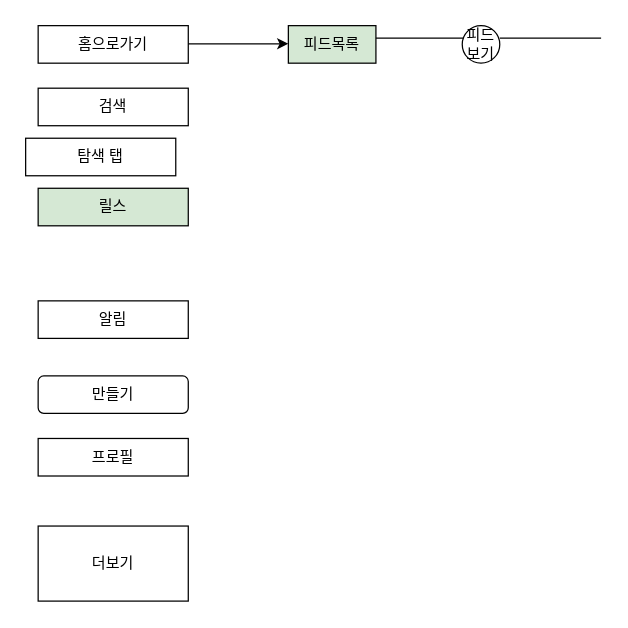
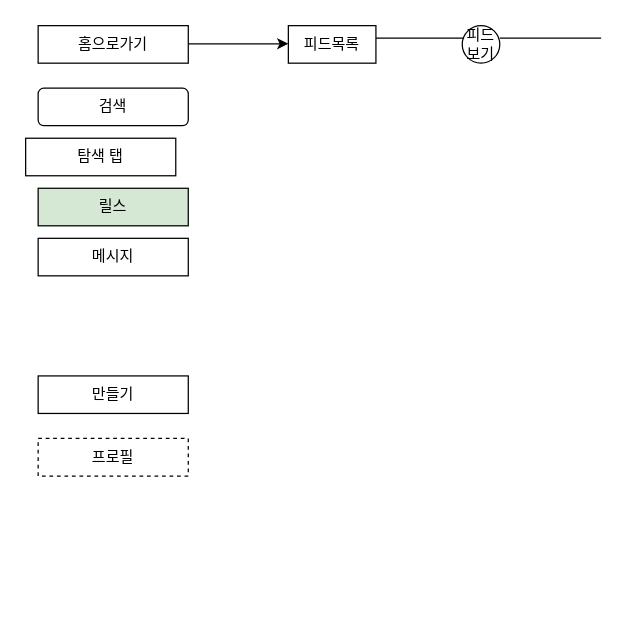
(332, 44) -> (332, 44)
(113, 107) -> (113, 107)
none -> (113, 257)
(113, 319) -> none
(113, 394) -> (113, 394)
(113, 457) -> (113, 457)
(113, 563) -> none
